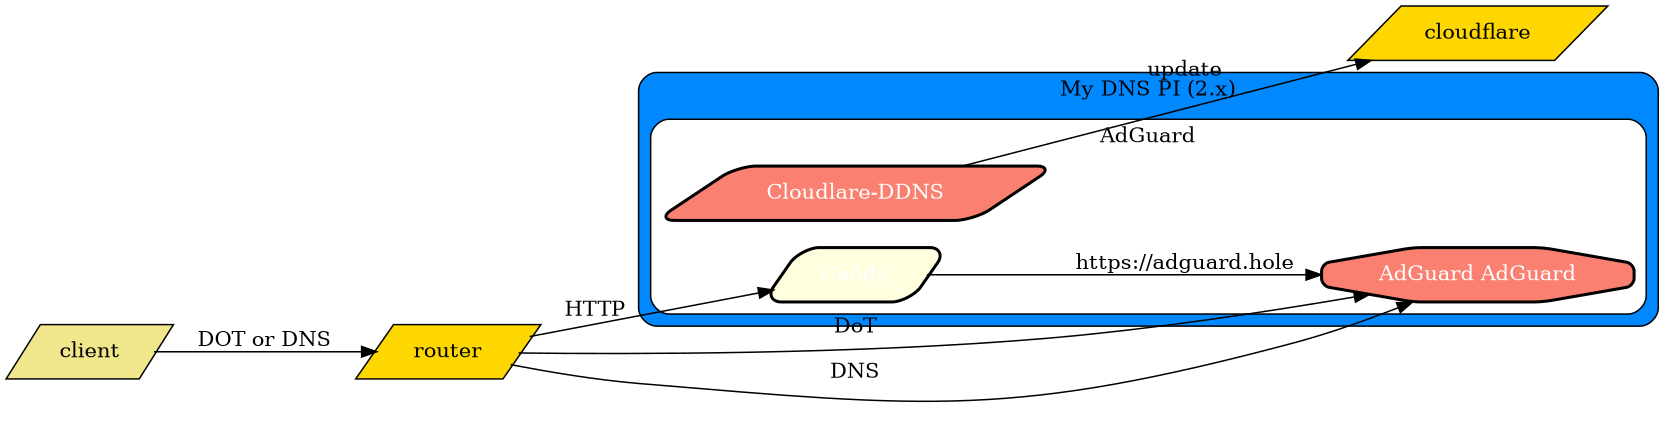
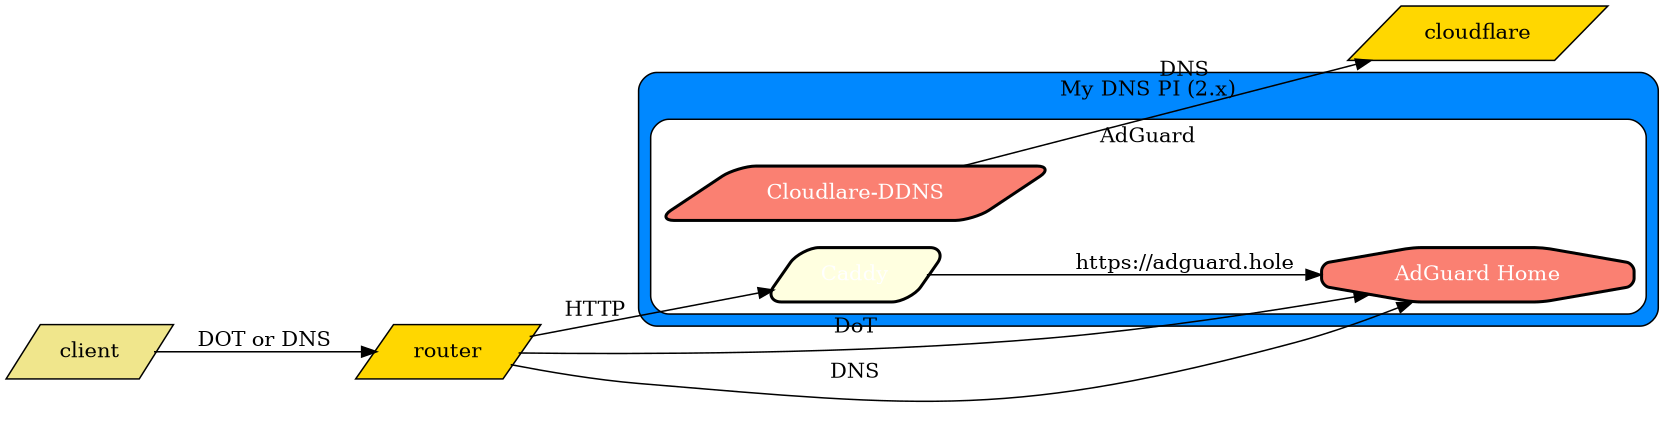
(1185, 70) -> (1185, 70)
(1478, 275) -> (1478, 275)
